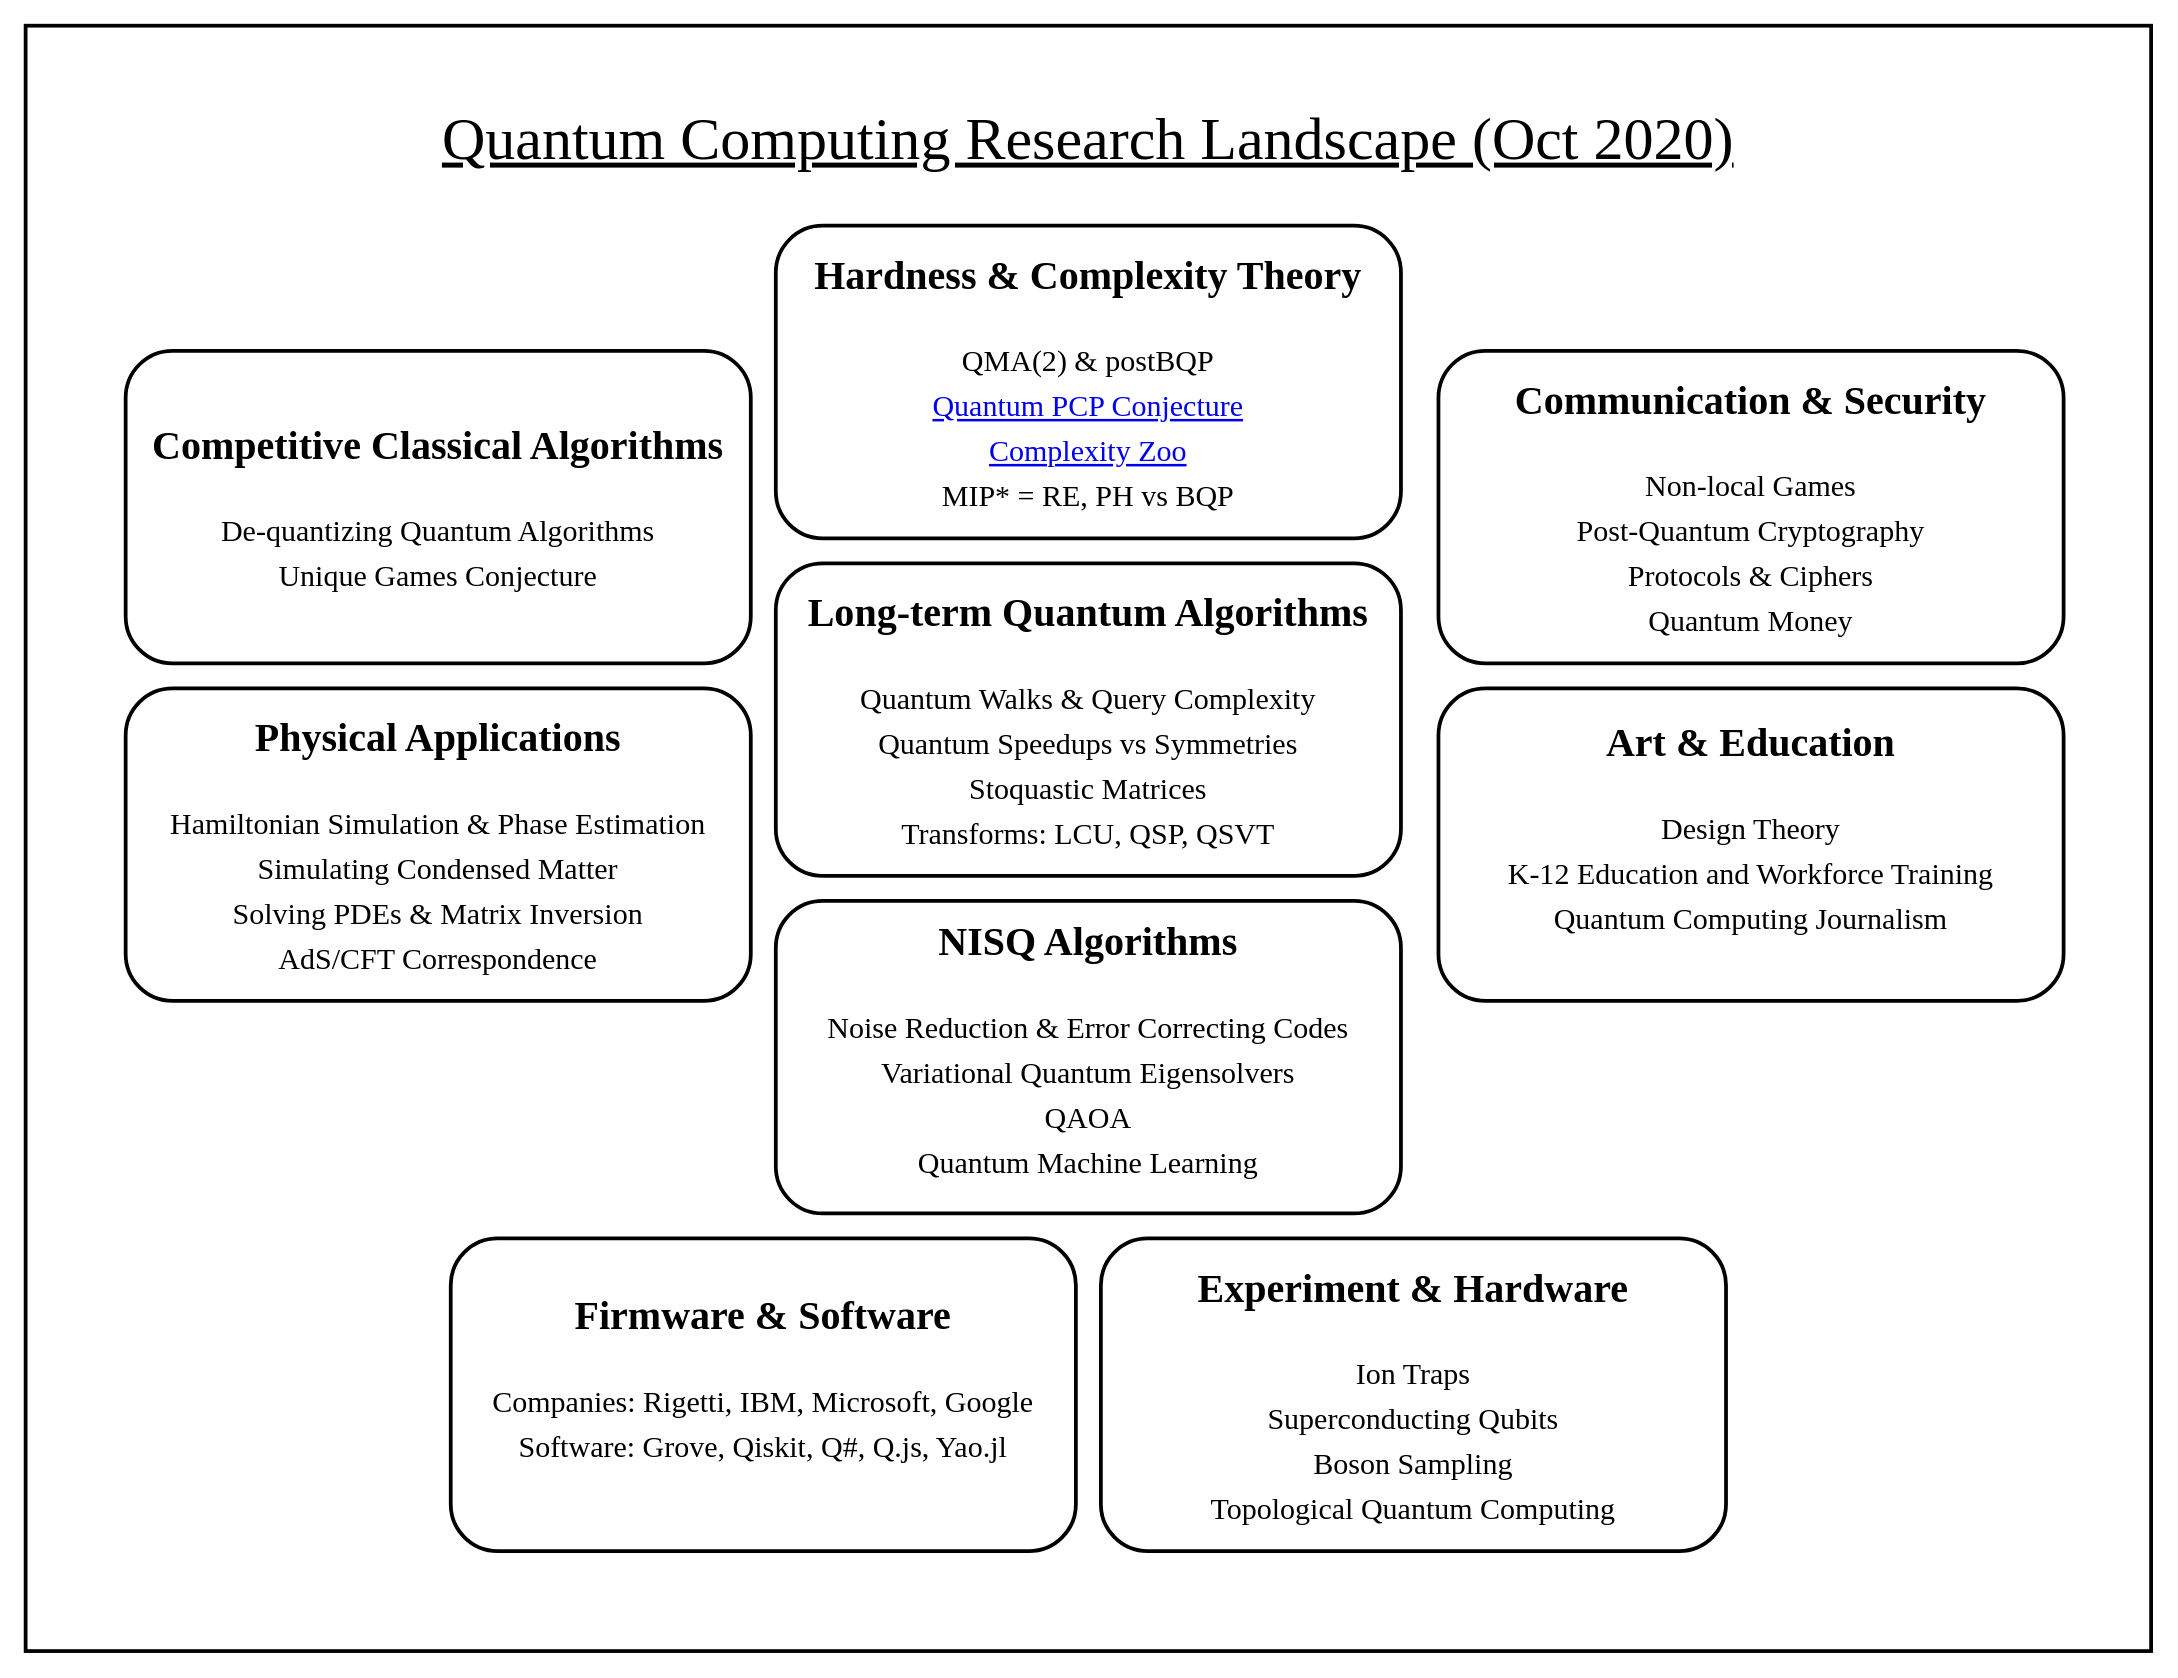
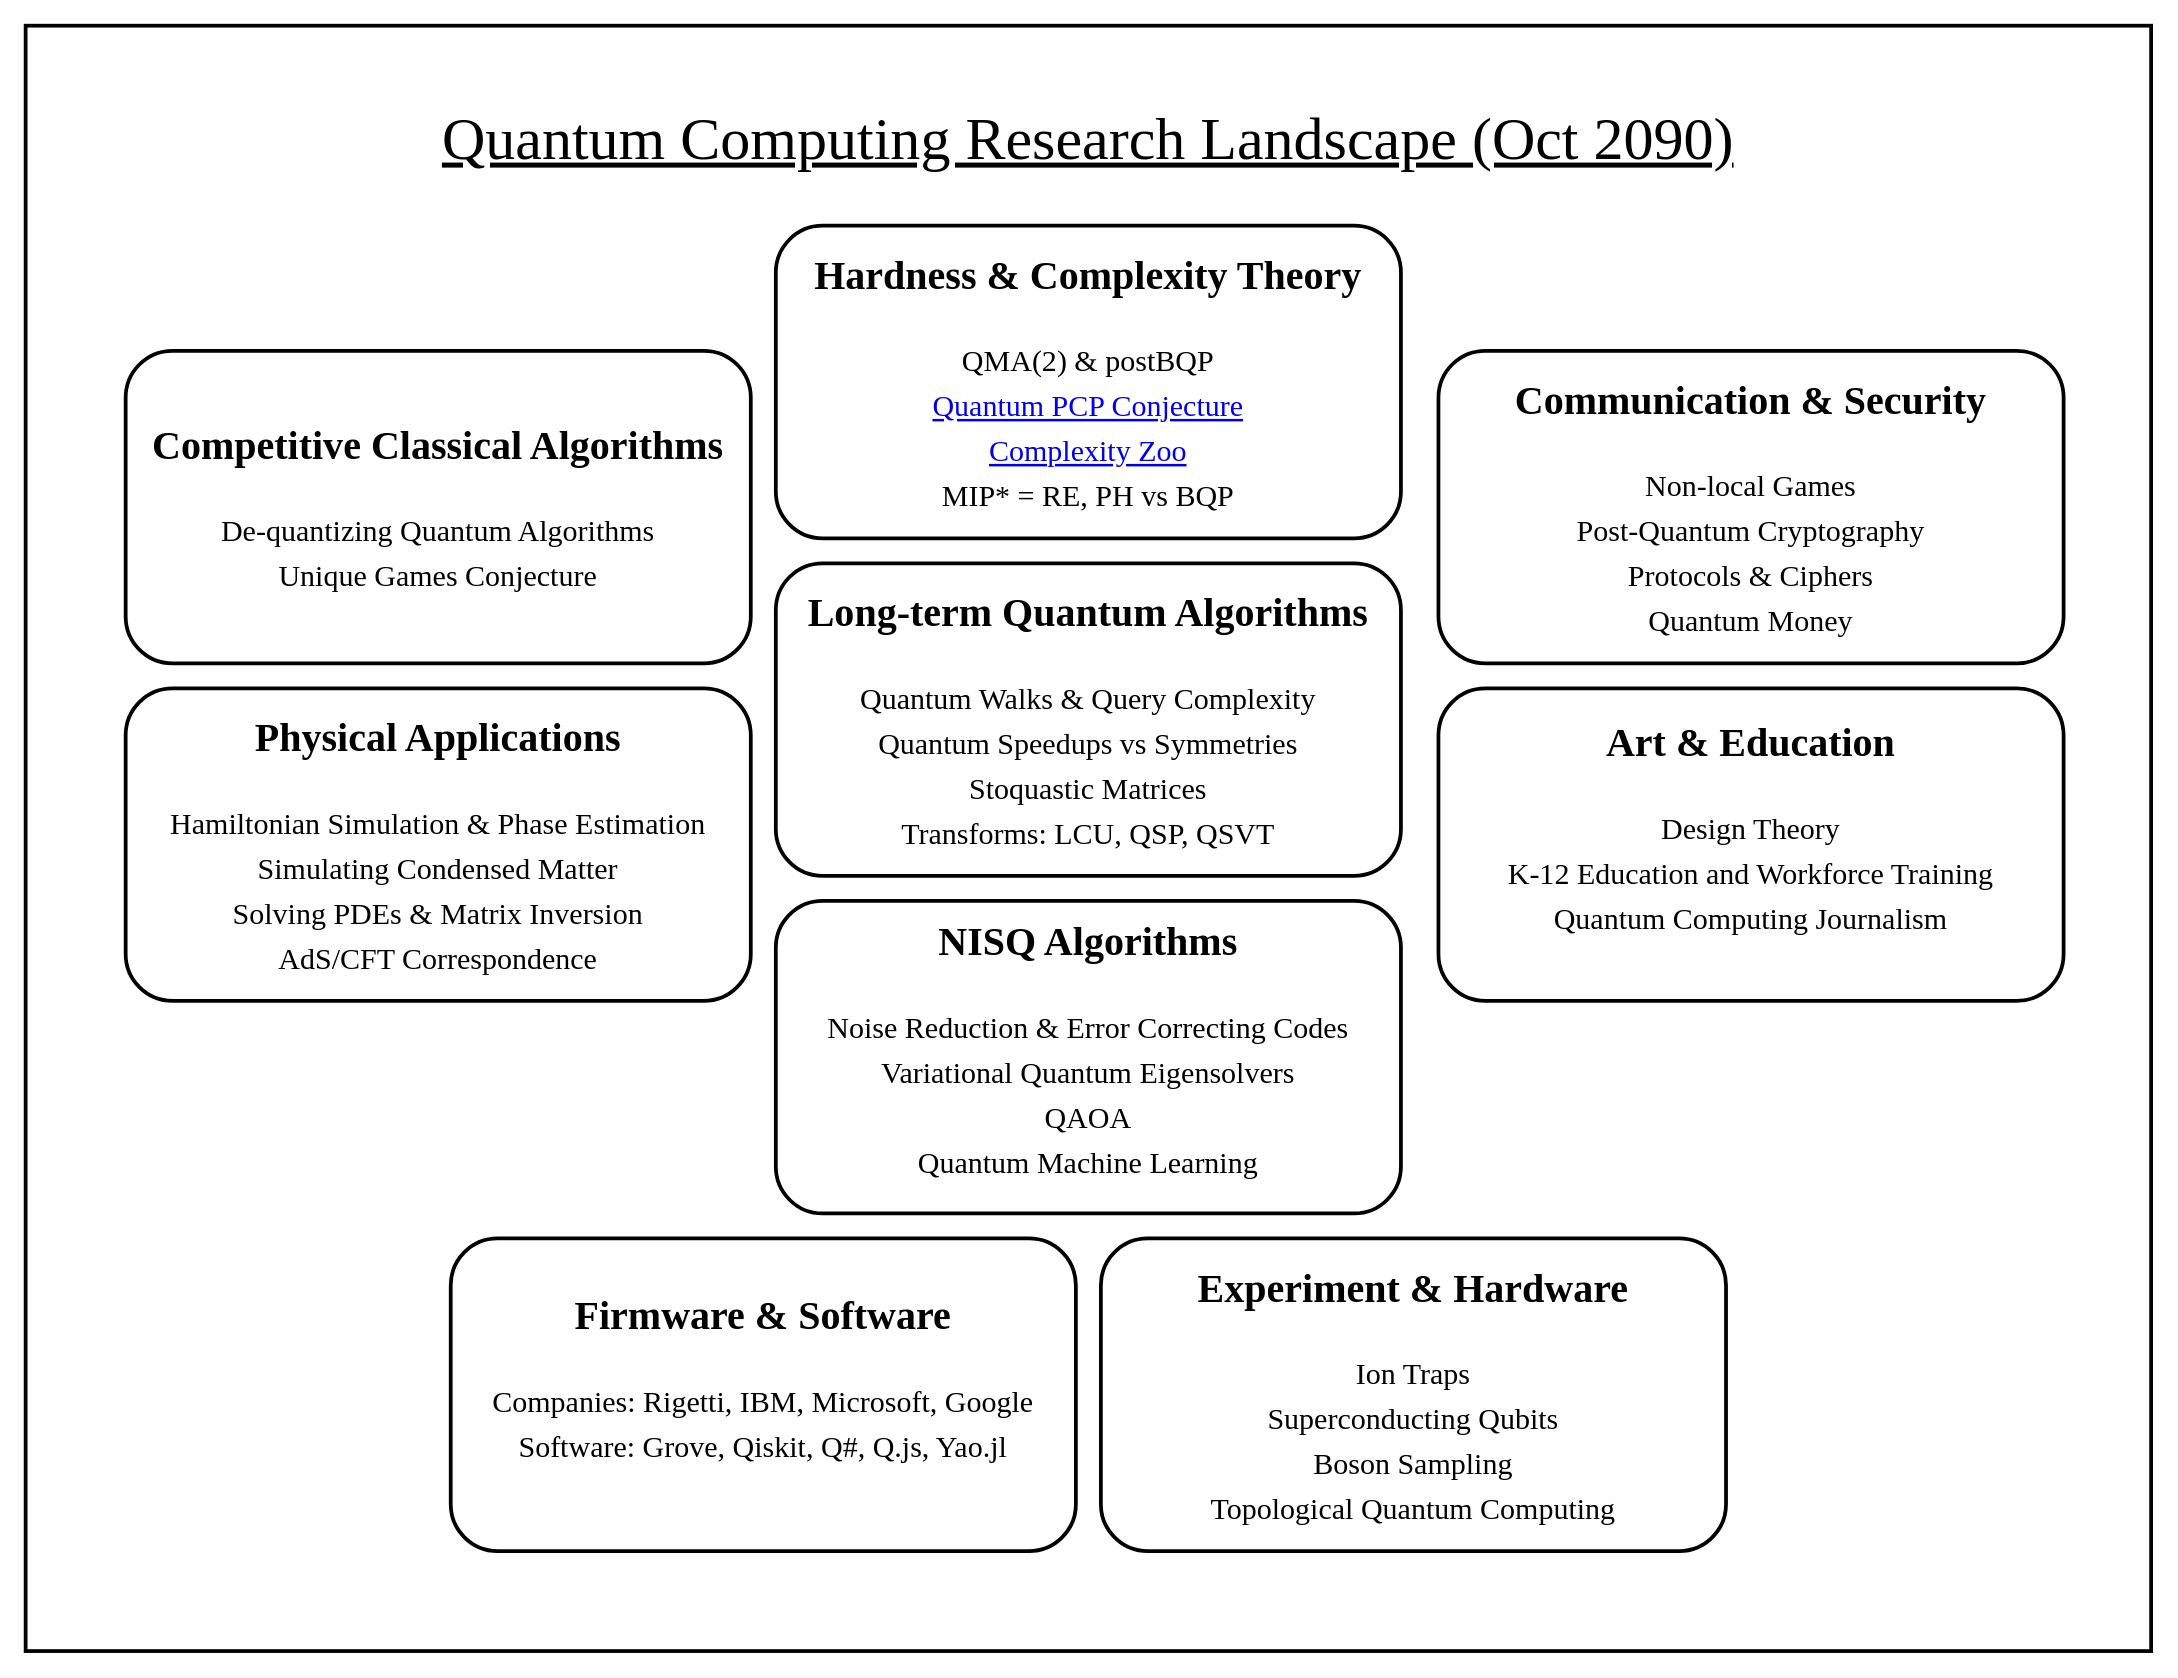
(1088, 138) -> (1088, 138)
